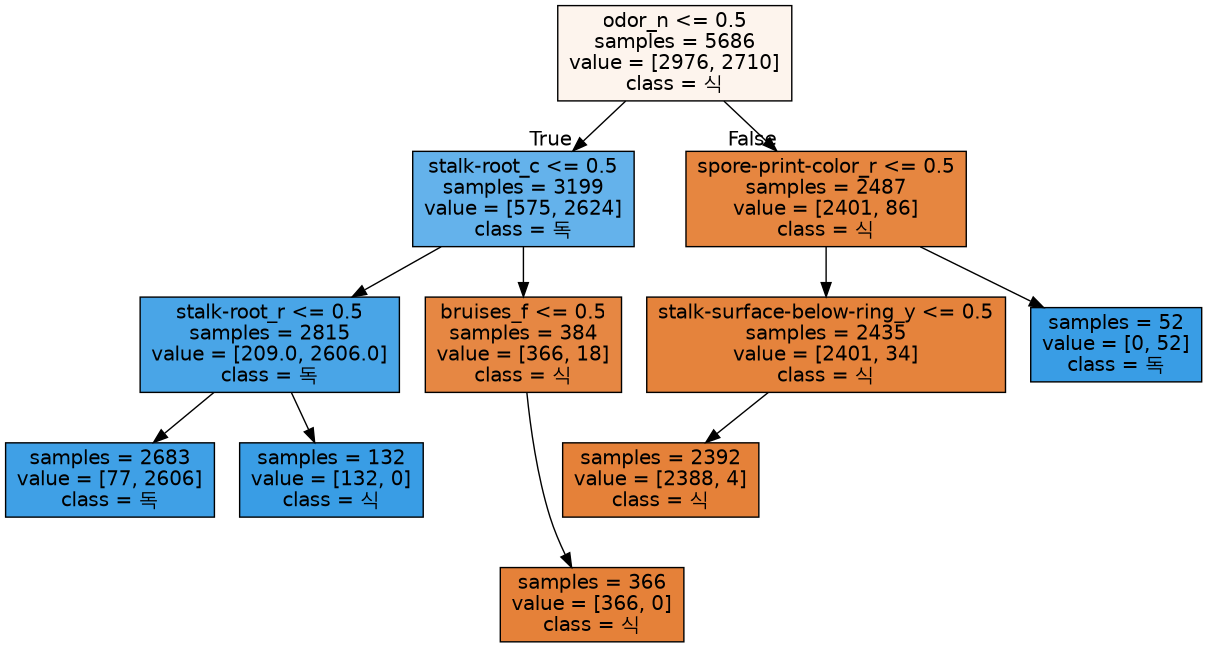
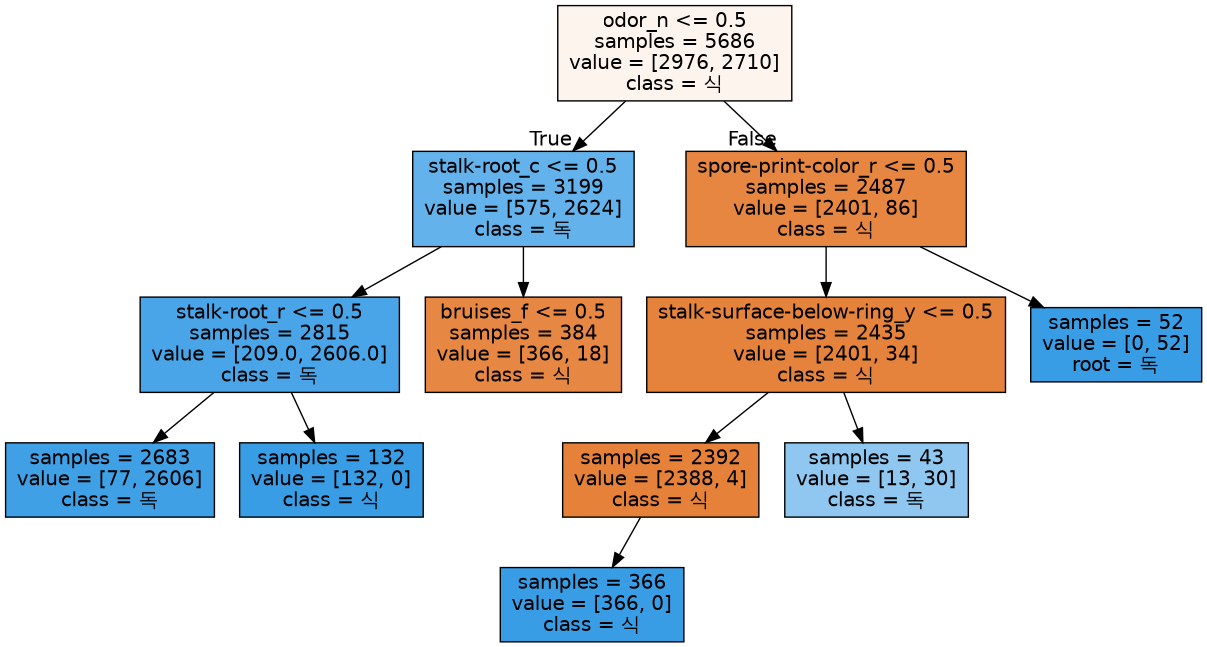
(1116, 345) -> (1116, 345)
(539, 475) -> (630, 536)
none -> (877, 480)
(592, 605) -> (592, 605)
